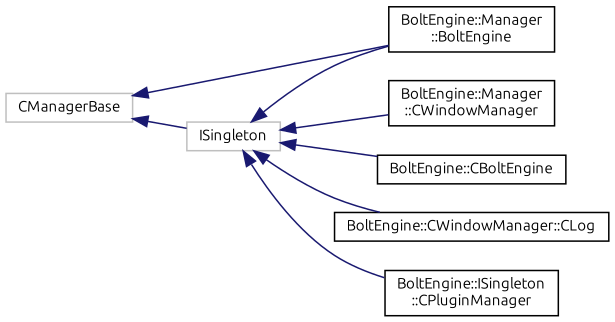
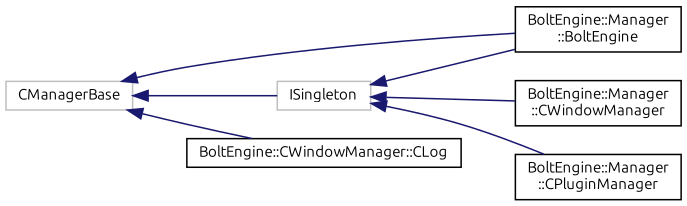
(472, 170) -> none
(320, 192) -> (197, 127)
(472, 293) -> (598, 177)
